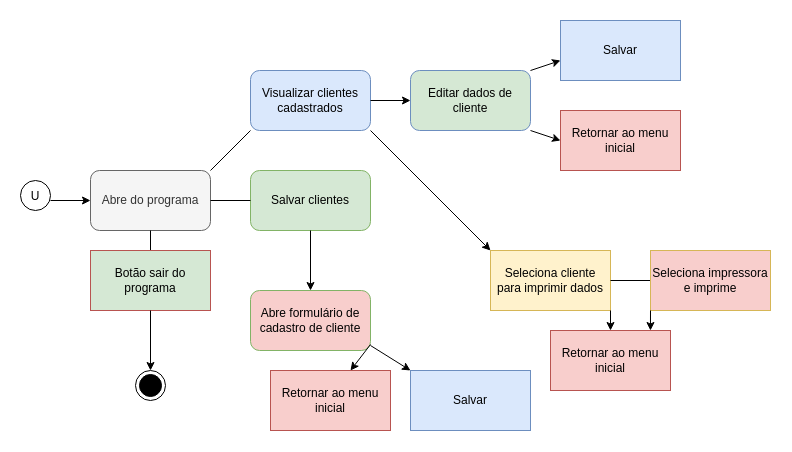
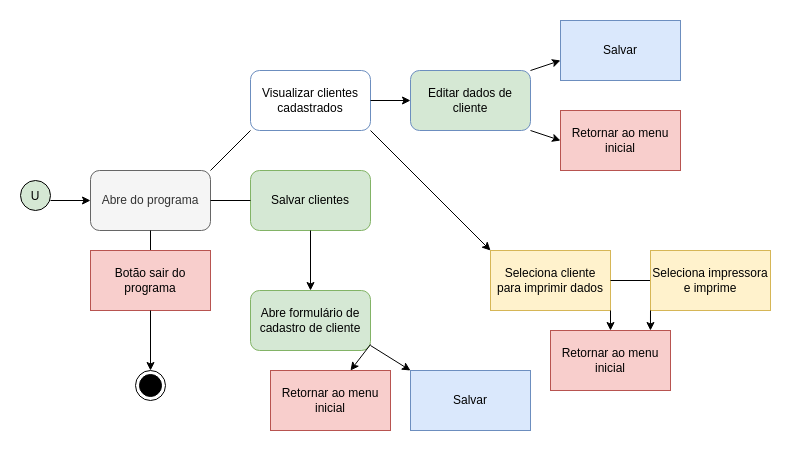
(311, 101) -> (311, 101)
(36, 196) -> (36, 196)
(151, 281) -> (151, 281)
(711, 281) -> (711, 281)
(311, 321) -> (311, 321)
